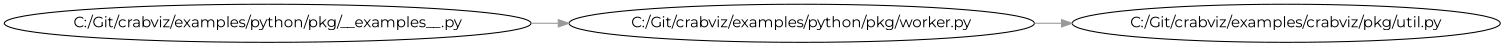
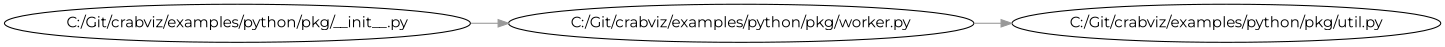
(268, 23) -> (237, 23)
(1286, 23) -> (1226, 23)
